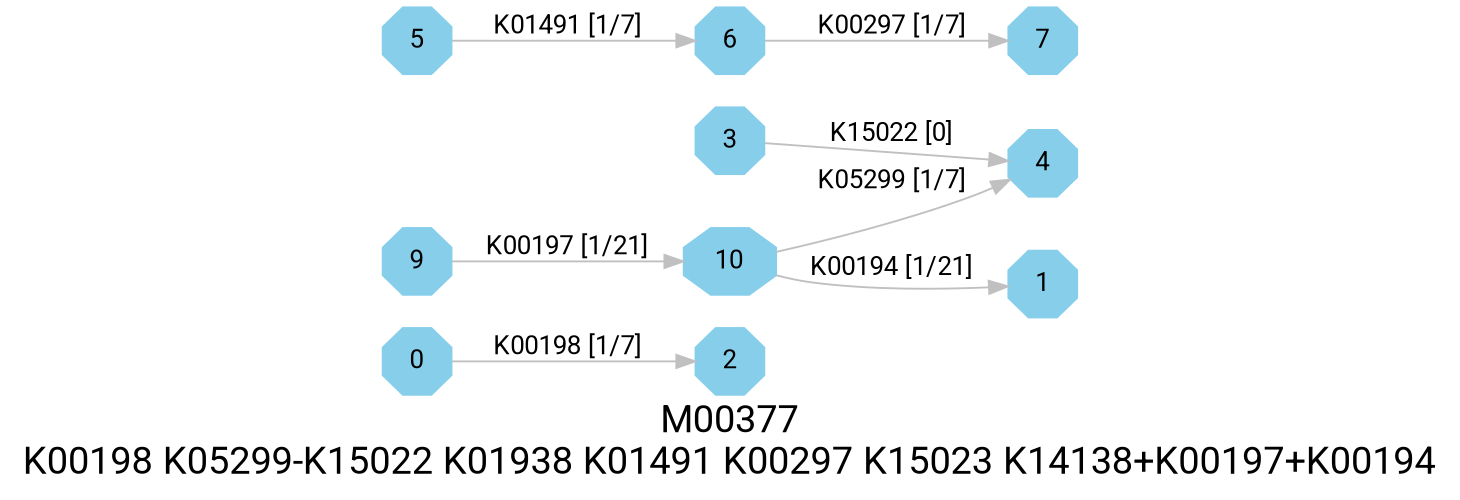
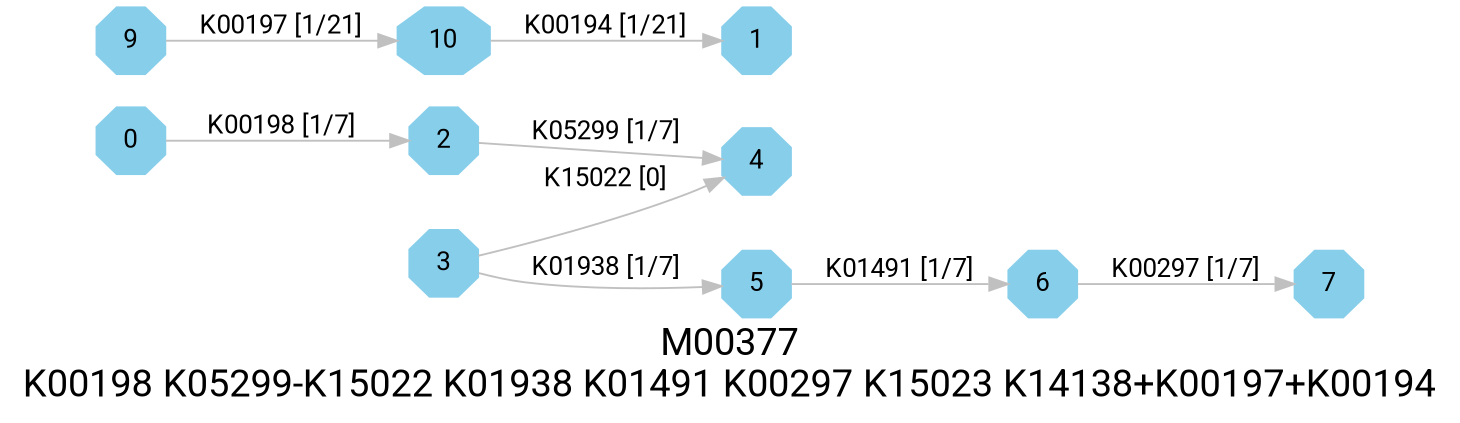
(886, 224) -> (591, 150)
none -> (590, 287)
